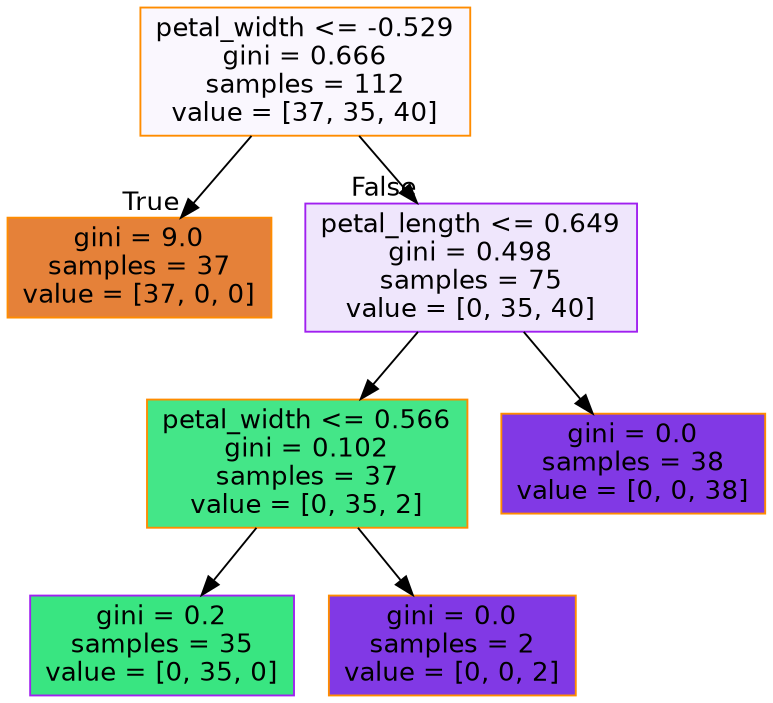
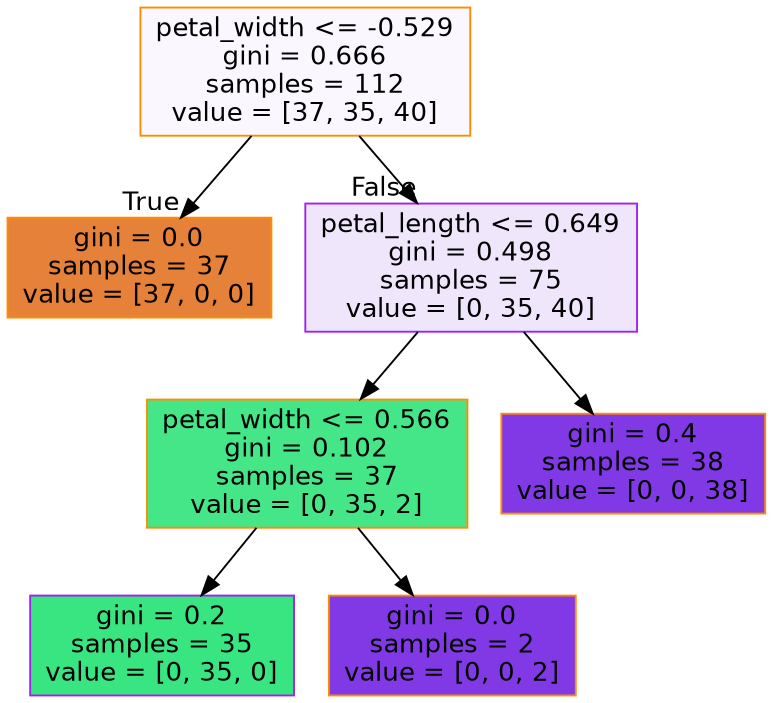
(139, 268) -> (139, 268)
(633, 464) -> (633, 464)
